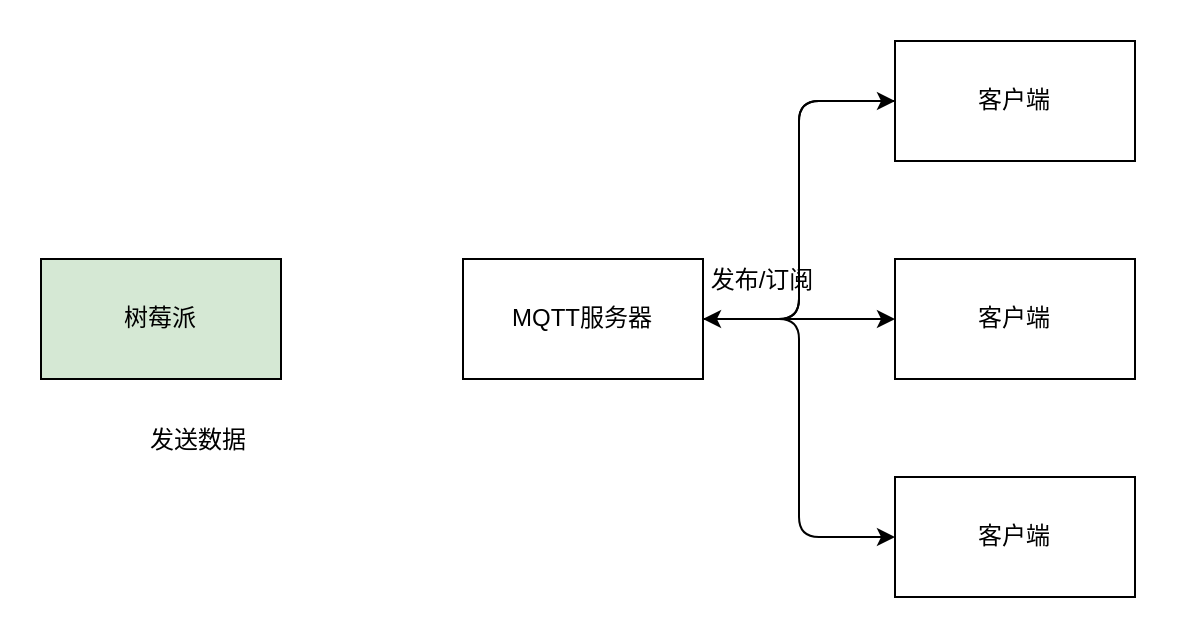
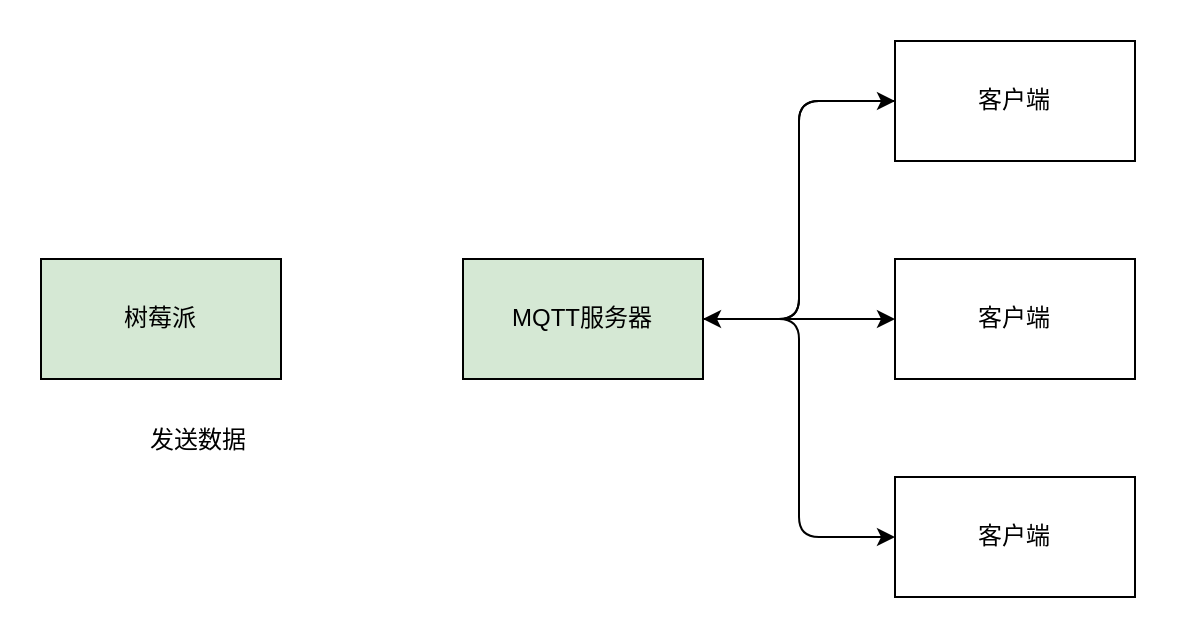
(763, 281) -> none
(583, 319) -> (583, 319)
